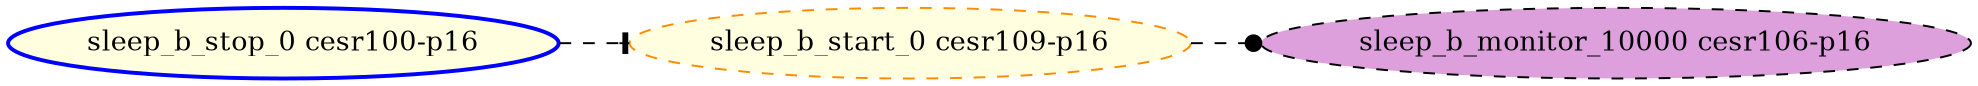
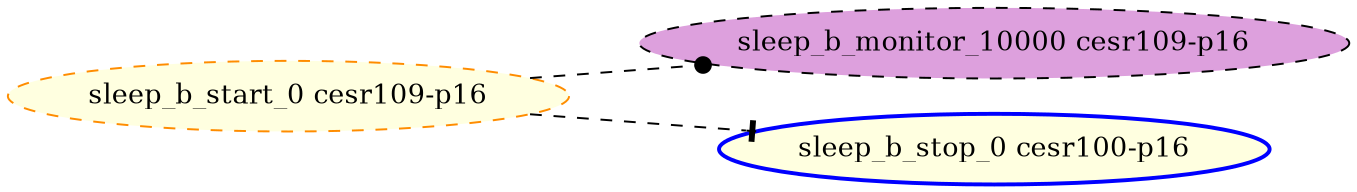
(589, 43) -> (638, 122)
(1616, 43) -> (994, 43)
